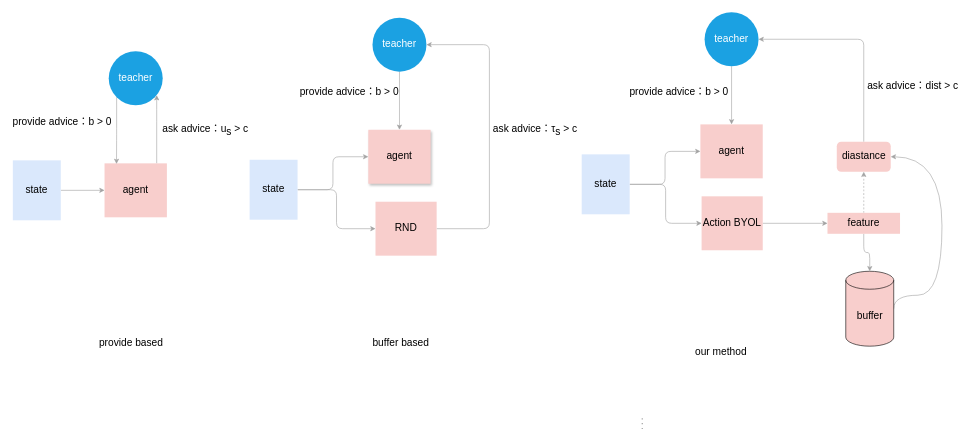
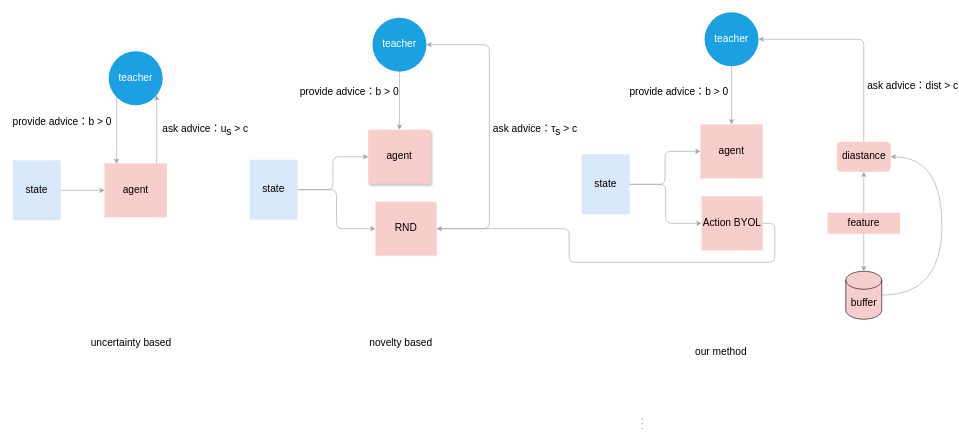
(864, 192) -> (864, 192)
(772, 224) -> (637, 263)
(870, 309) -> (864, 296)
(131, 344) -> (131, 344)
(401, 344) -> (401, 344)
